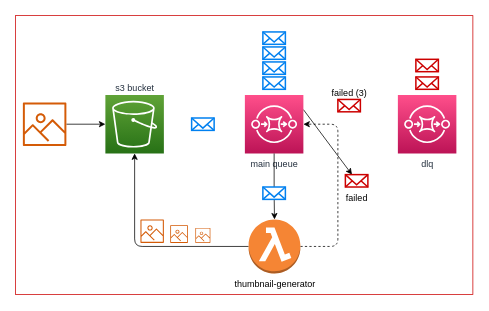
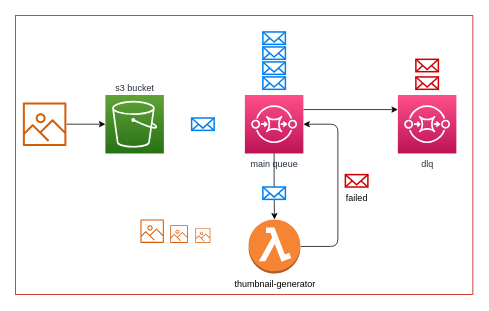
(349, 105) -> none
(326, 140) -> (320, 109)
(338, 190) -> (338, 190)
(150, 246) -> none
